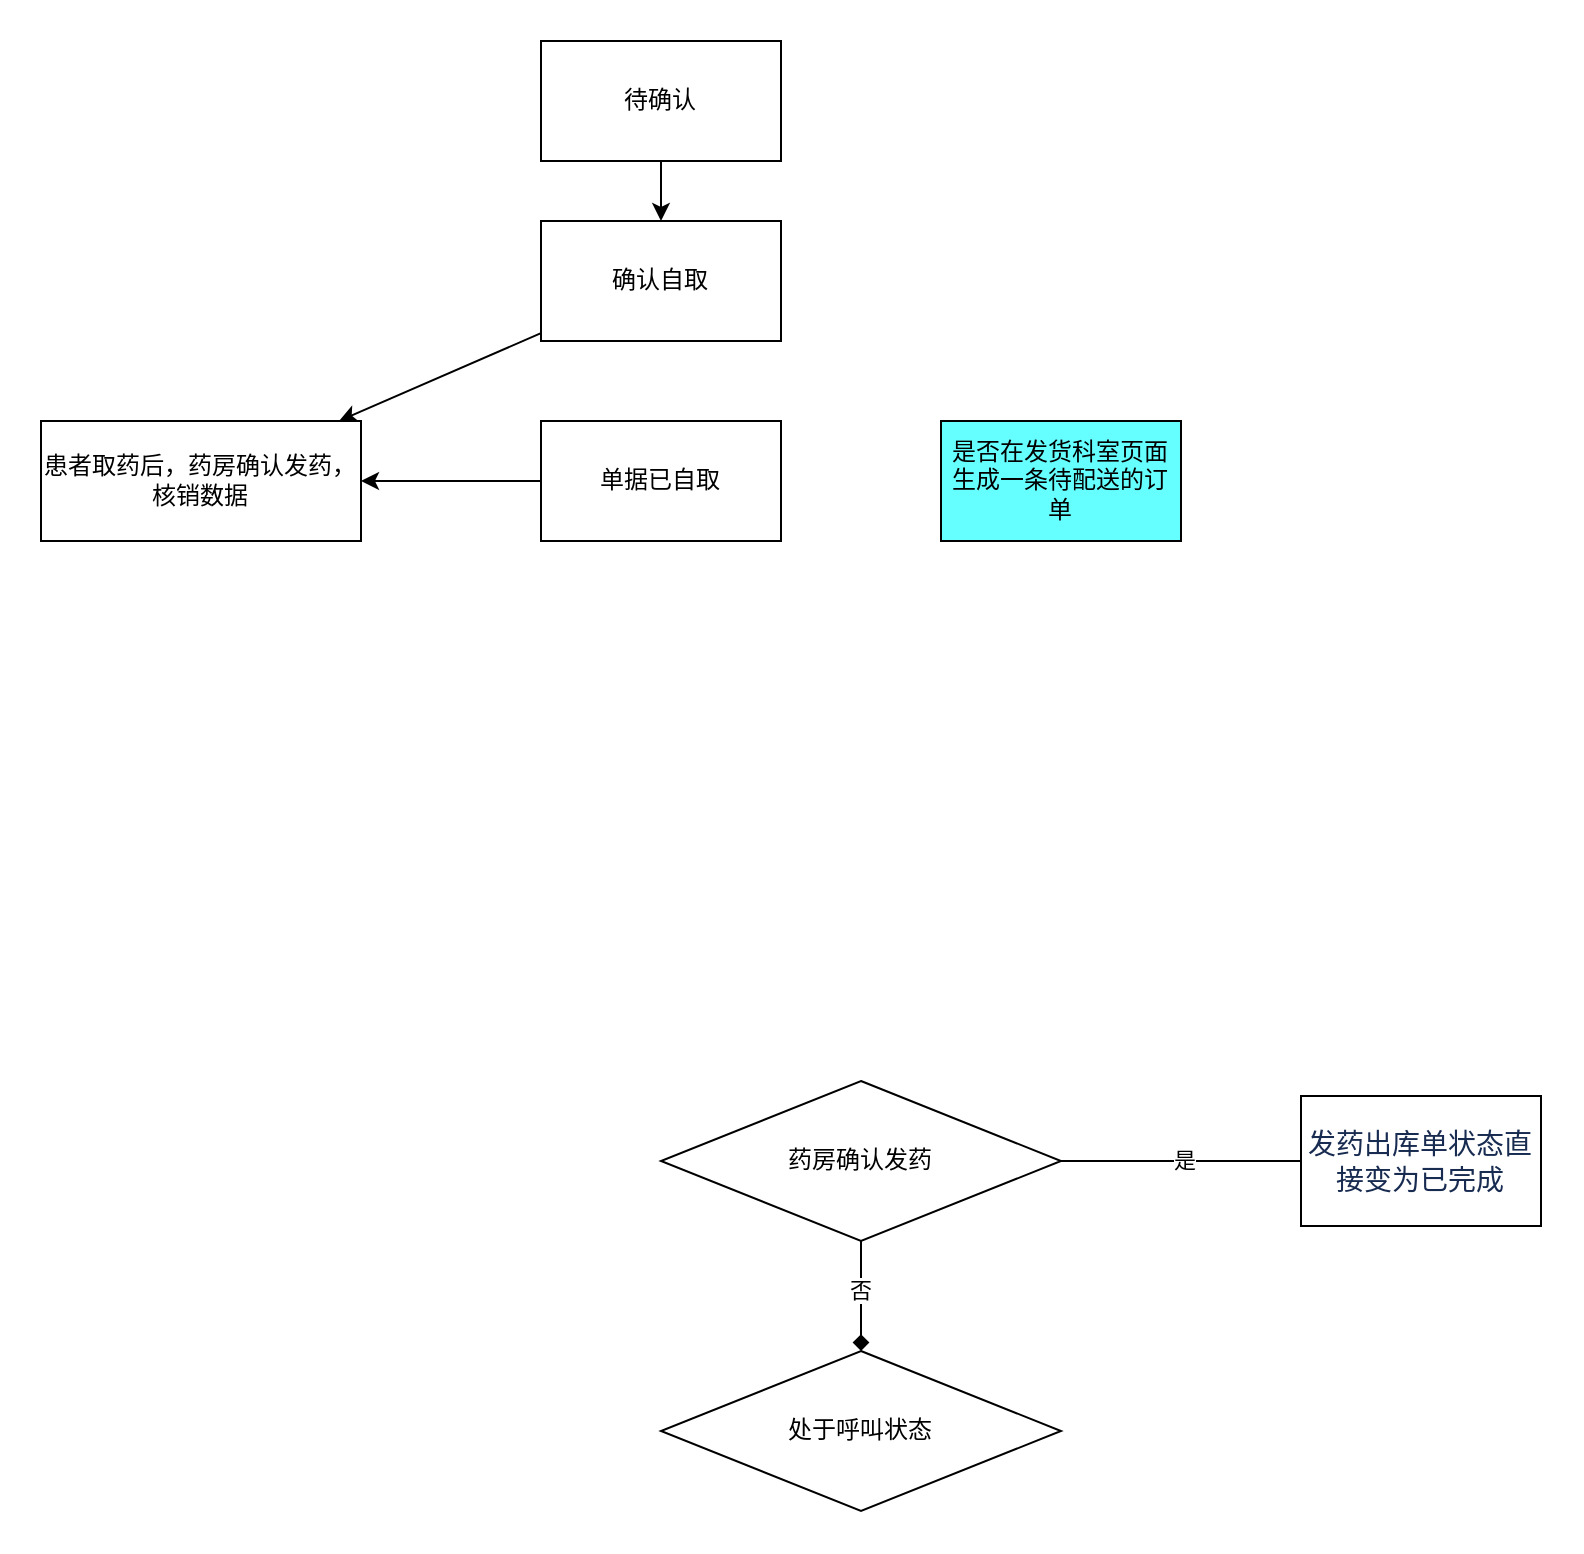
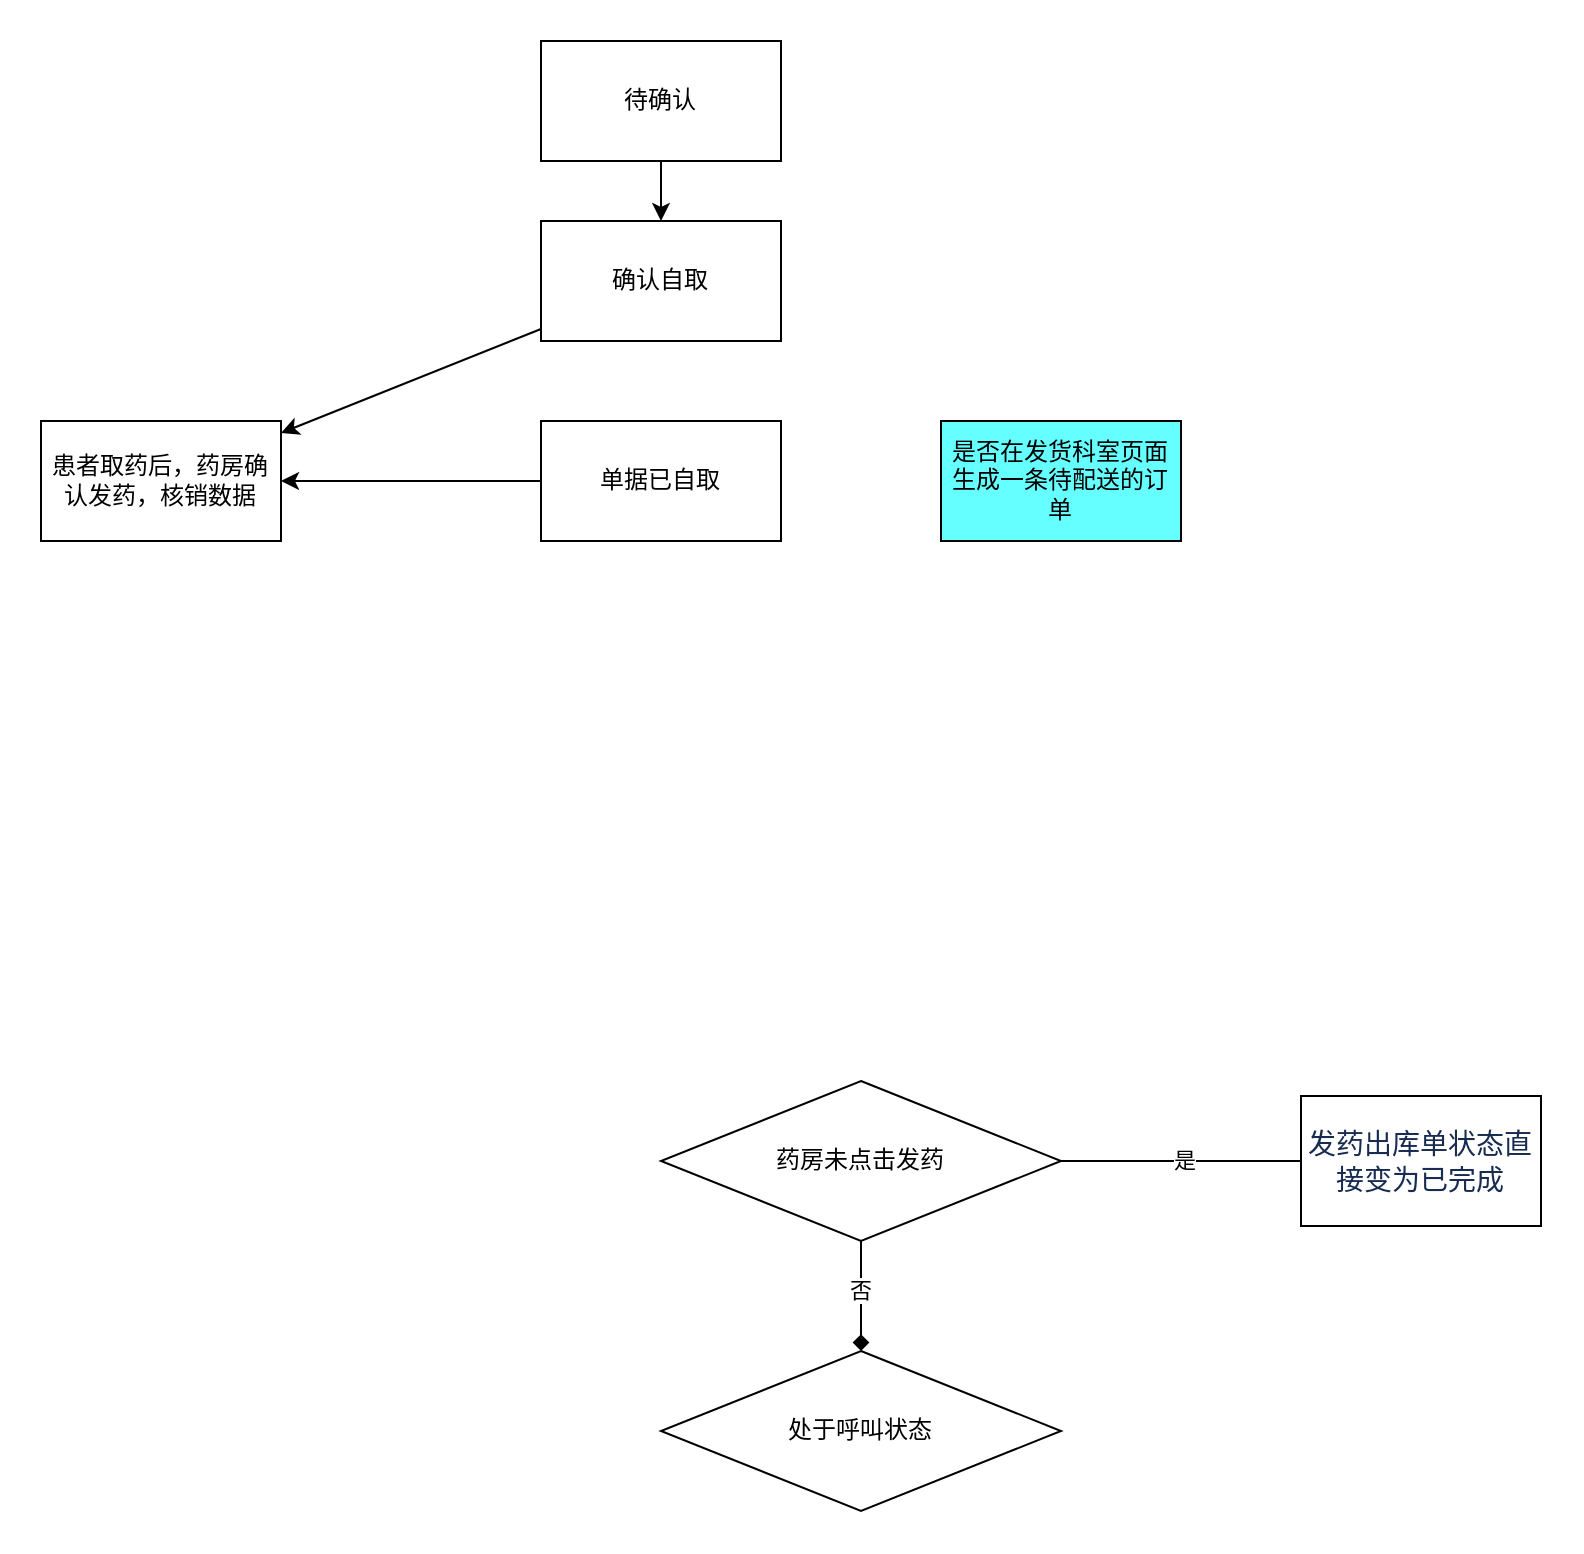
(201, 481) -> (161, 481)
(861, 1161) -> (861, 1161)
